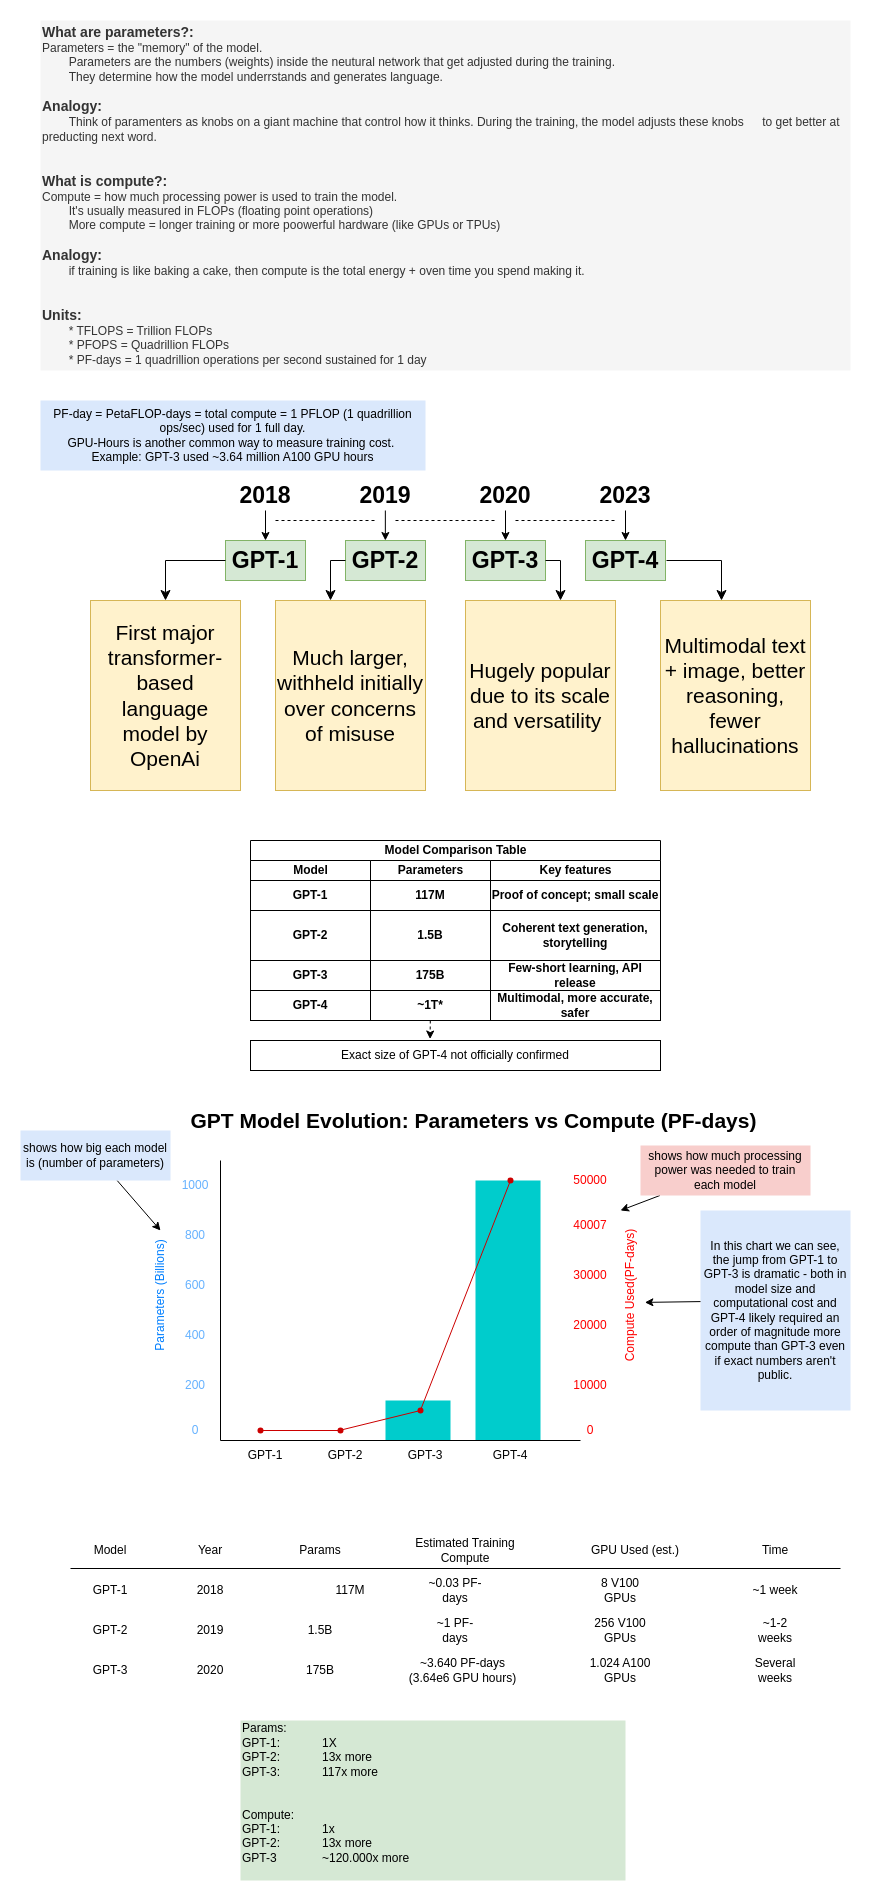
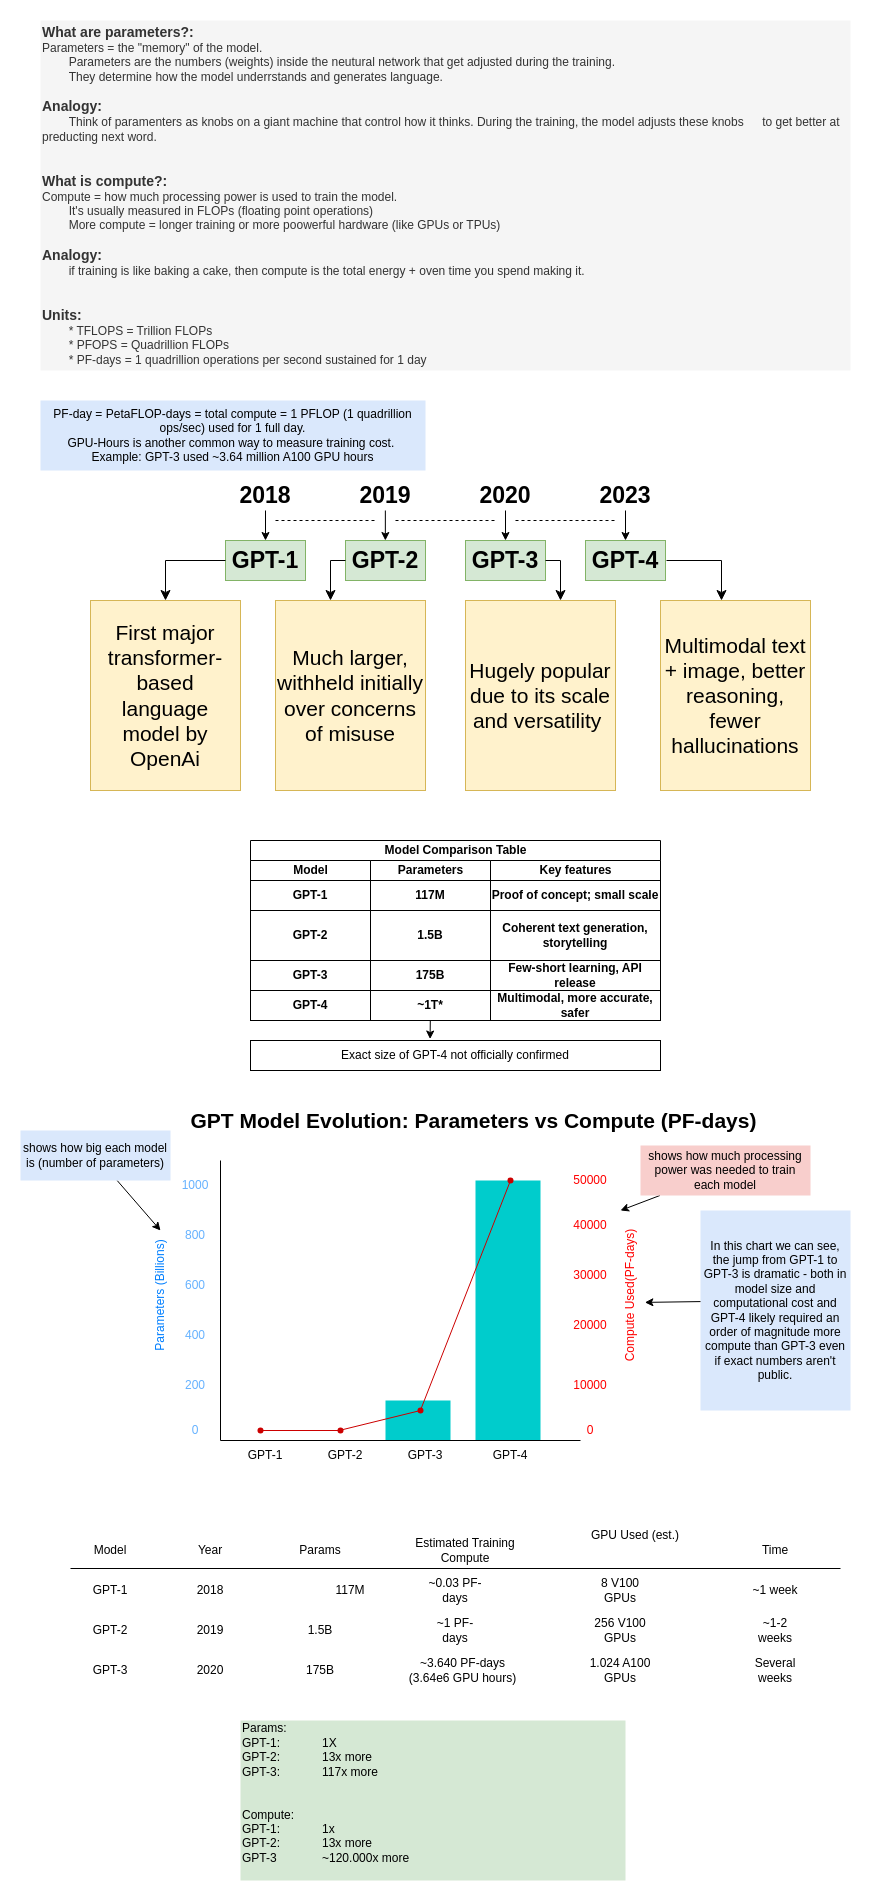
(430, 1027) -> (430, 1027)
(591, 1226) -> (591, 1226)
(636, 1551) -> (636, 1536)
